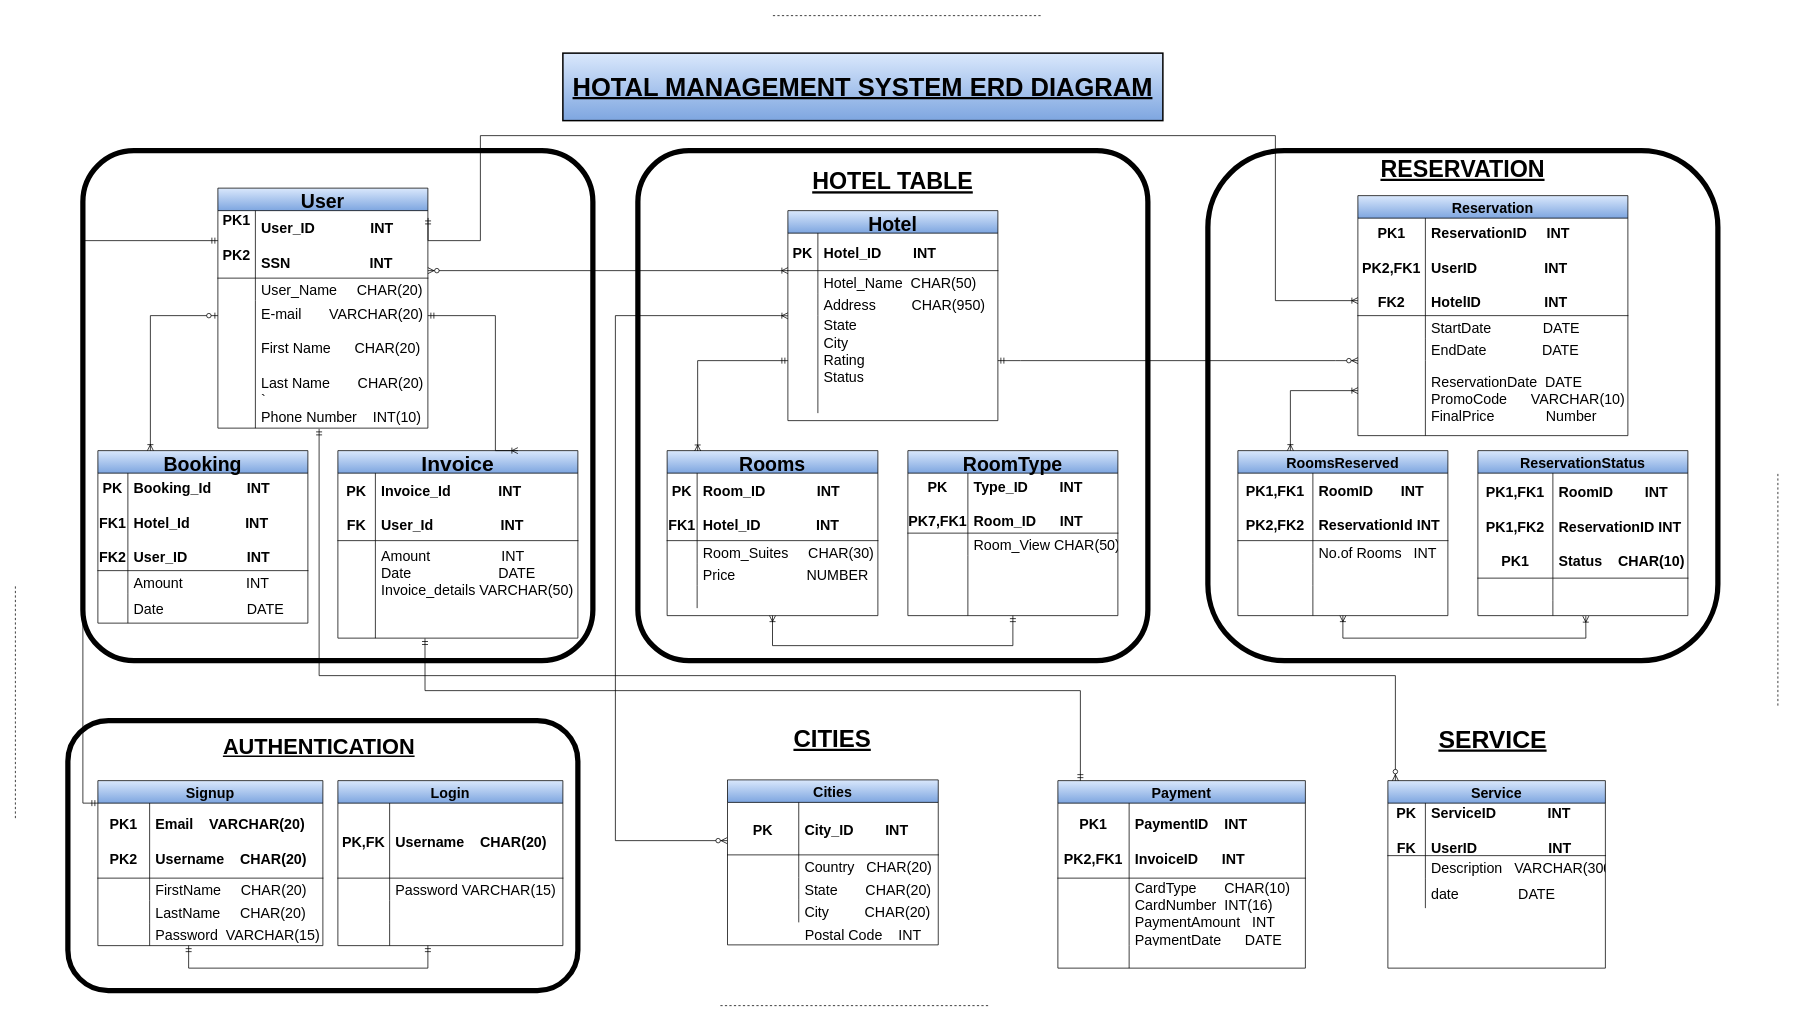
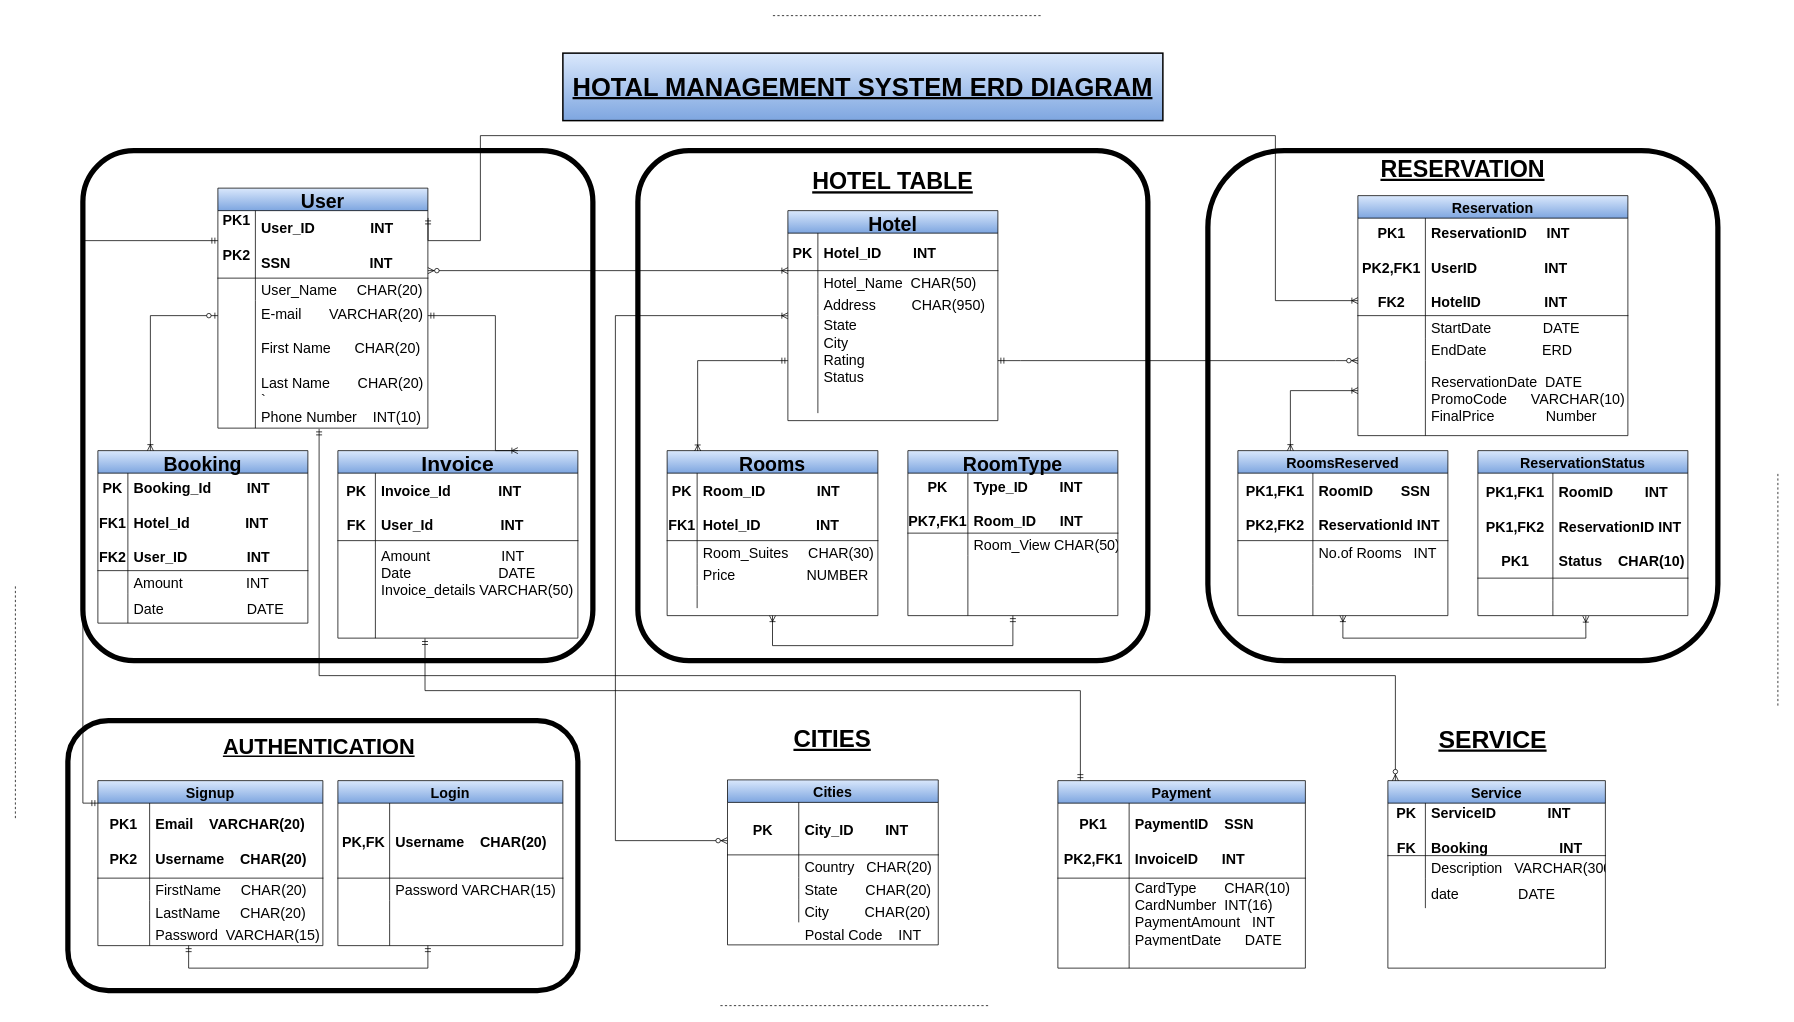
(1531, 350) -> (1527, 350)
(1377, 491) -> (1377, 491)
(1518, 813) -> (1518, 813)
(1195, 824) -> (1195, 824)
